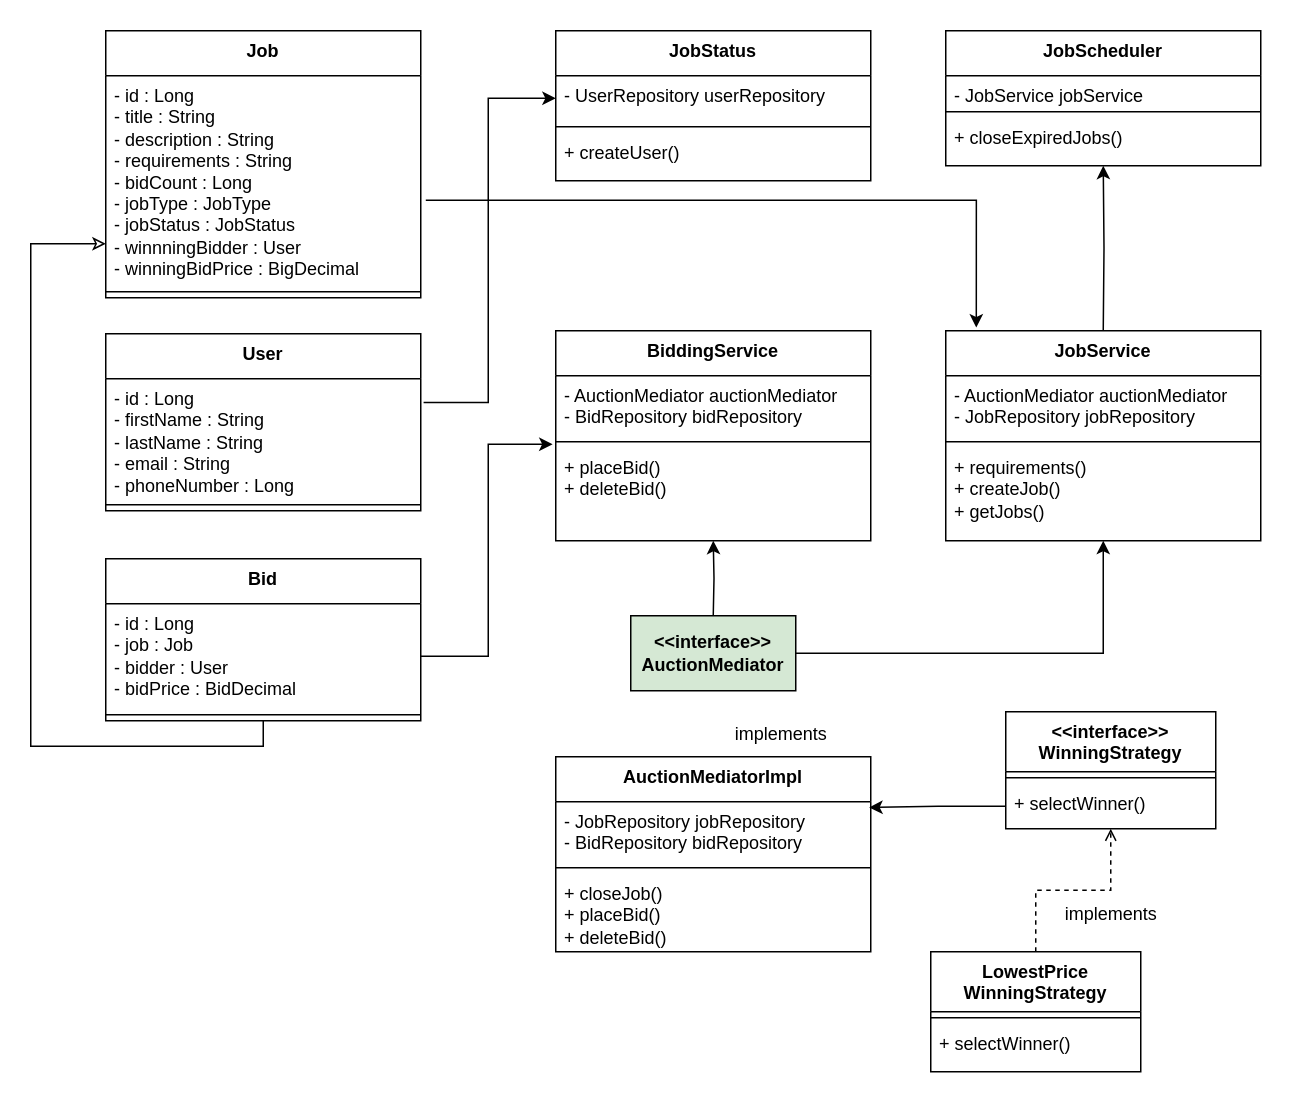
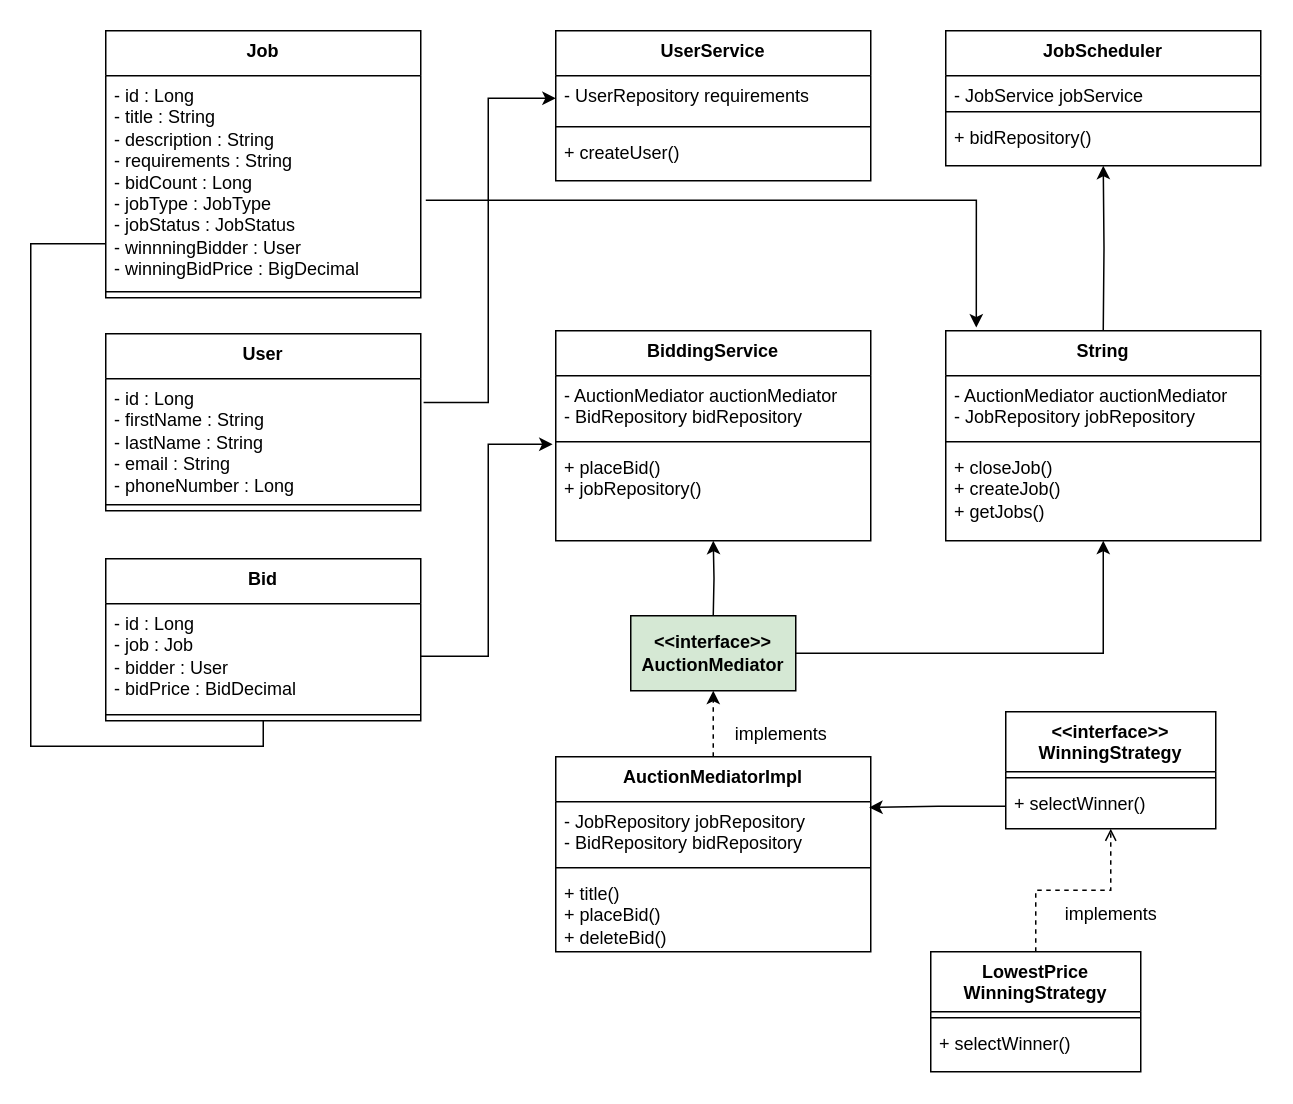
(713, 52) -> (713, 52)
(712, 97) -> (702, 97)
(1049, 139) -> (1033, 139)
(94, 244) -> (97, 244)
(1103, 352) -> (1103, 352)
(623, 480) -> (646, 480)
(1031, 491) -> (1018, 491)
none -> (713, 729)
(623, 917) -> (623, 917)
